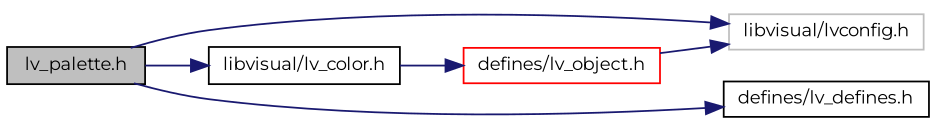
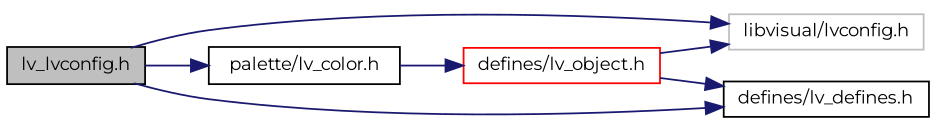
(76, 66) -> (76, 66)
(304, 66) -> (304, 66)
none -> (683, 81)
